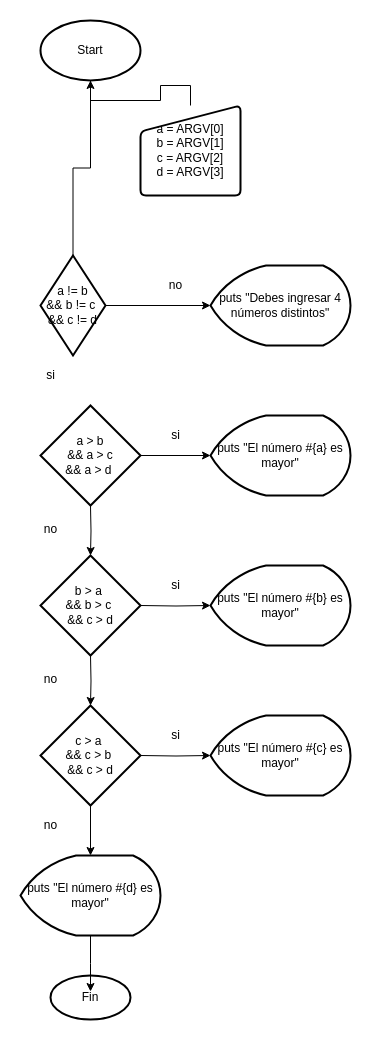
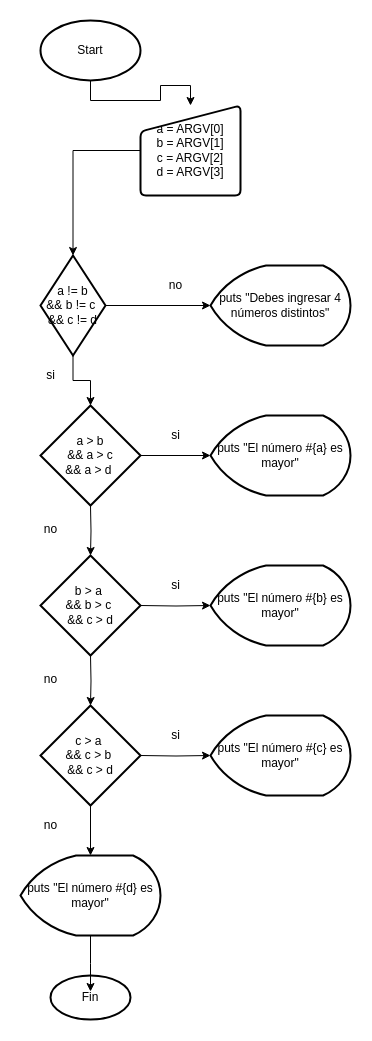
(191, 100) -> (191, 97)
(91, 143) -> (78, 381)
none -> (99, 151)
